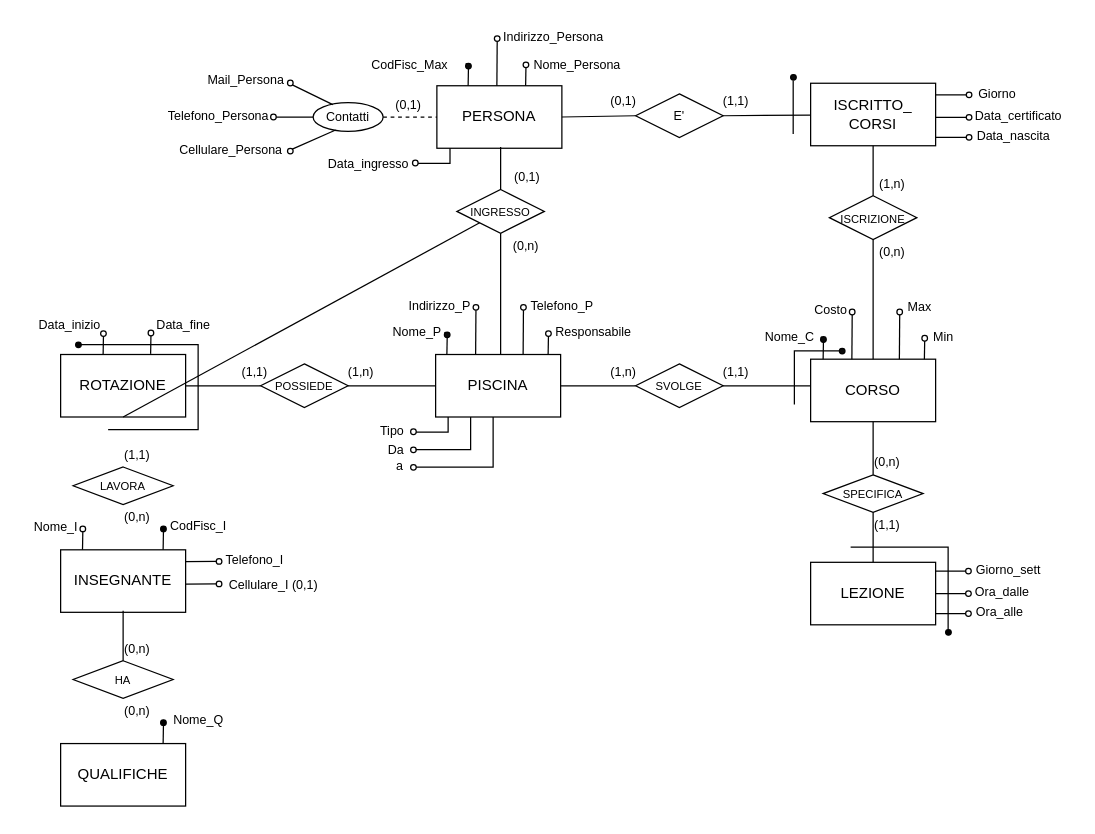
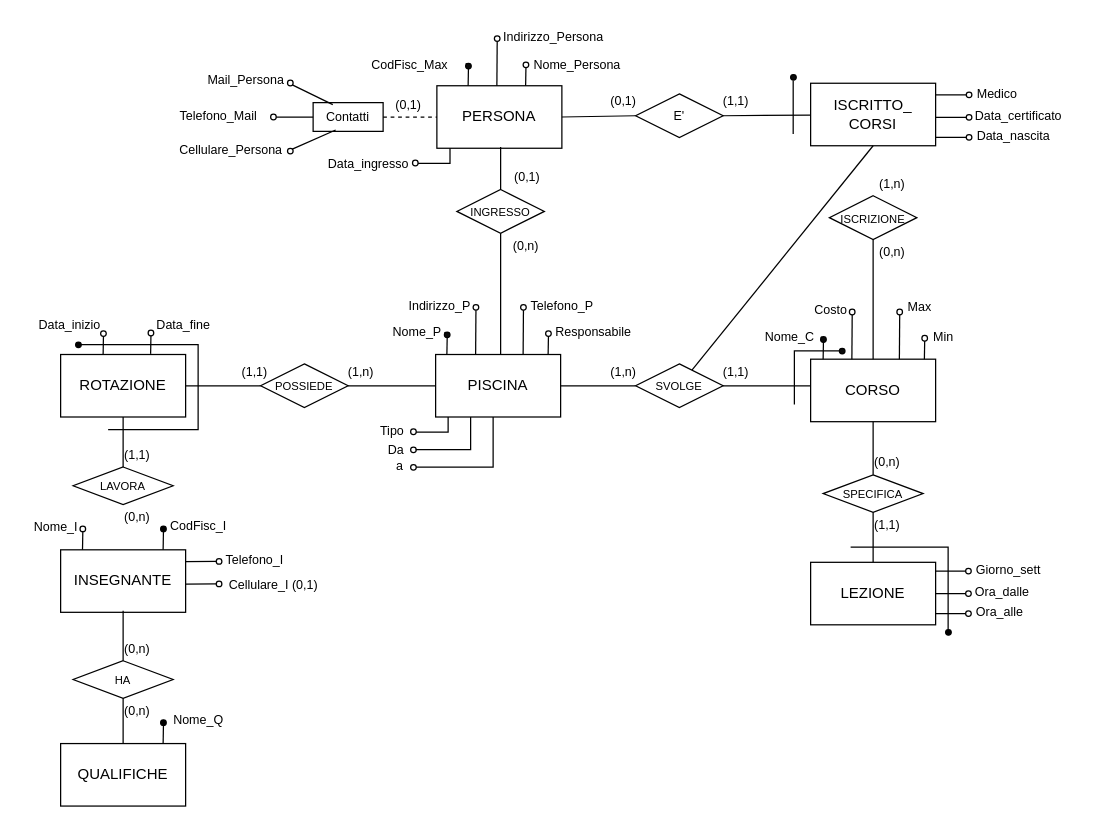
(998, 93) -> (998, 93)
(219, 116) -> (219, 116)
(348, 117) -> (348, 117)
(873, 171) -> (783, 258)
(301, 320) -> (123, 442)
none -> (123, 721)
